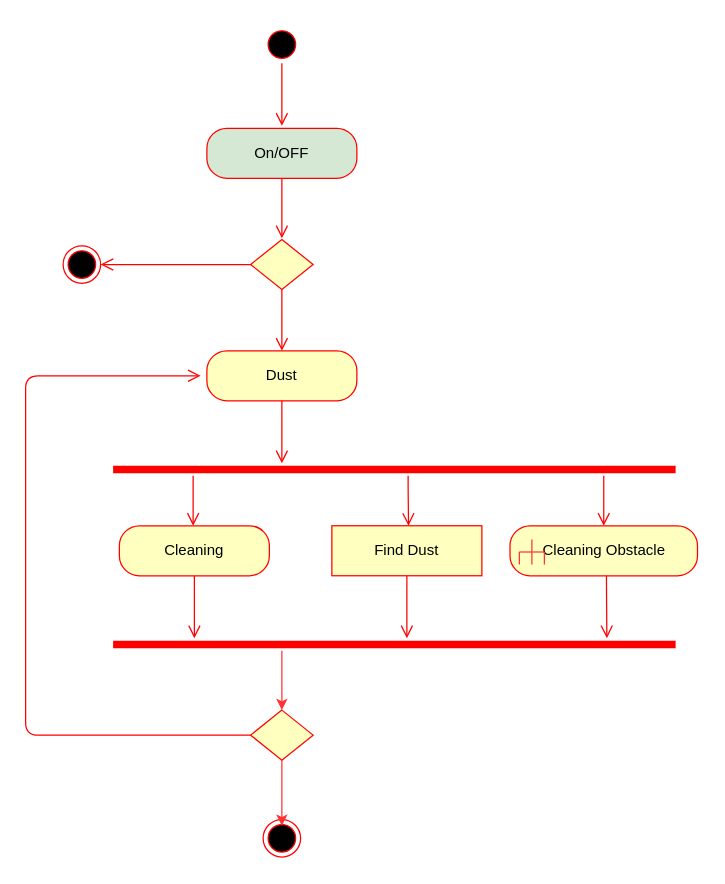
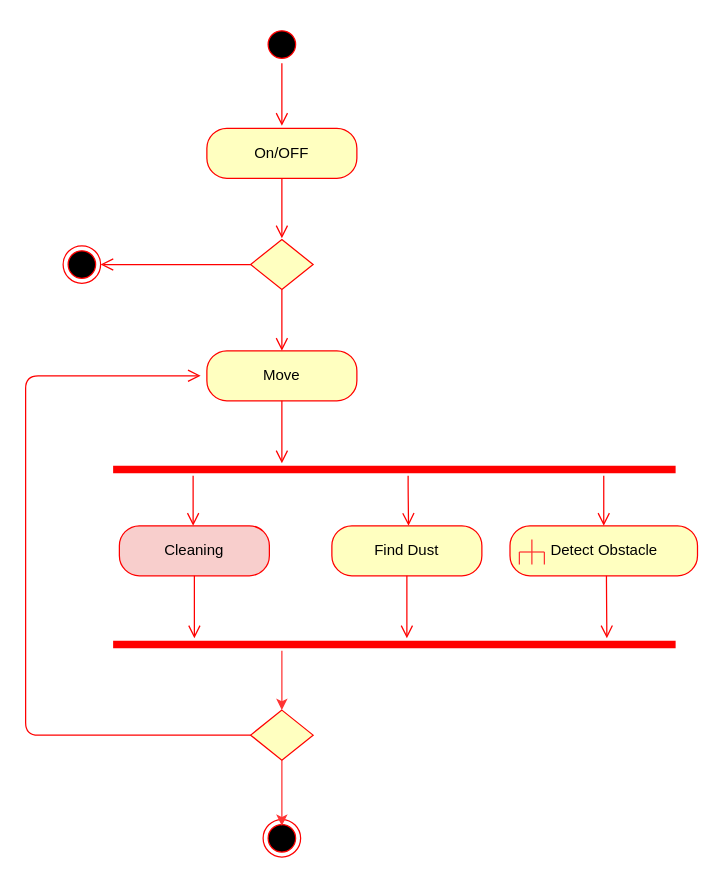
(282, 153) -> (282, 153)
(282, 376) -> (282, 376)
(194, 551) -> (194, 551)
(407, 551) -> (407, 551)
(604, 551) -> (604, 551)
